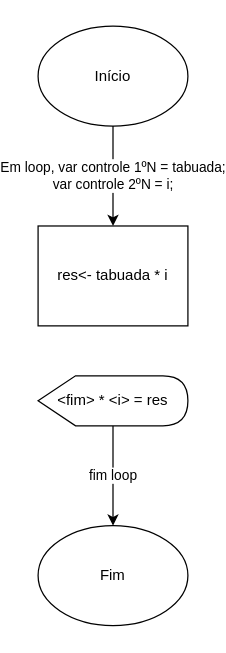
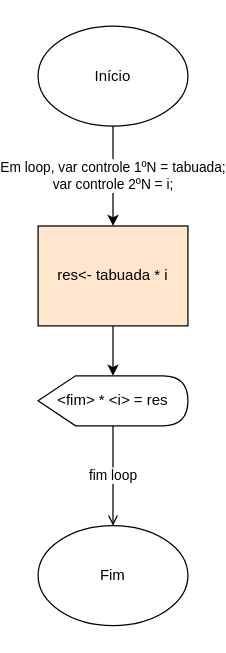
(113, 276) -> (113, 276)
none -> (113, 347)
(113, 516) -> (113, 517)
